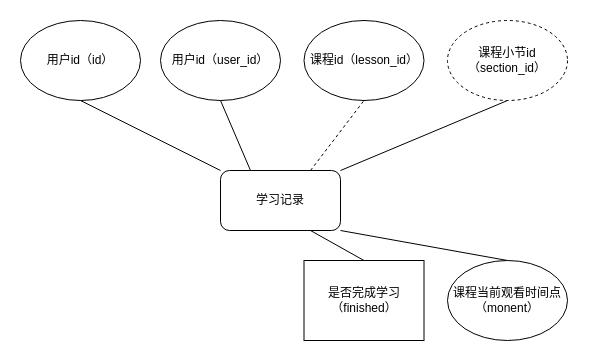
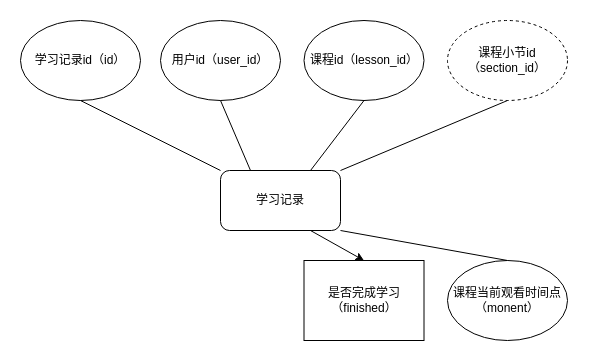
(81, 61) -> (81, 61)
(337, 136) -> (337, 136)
(360, 258) -> (357, 256)
